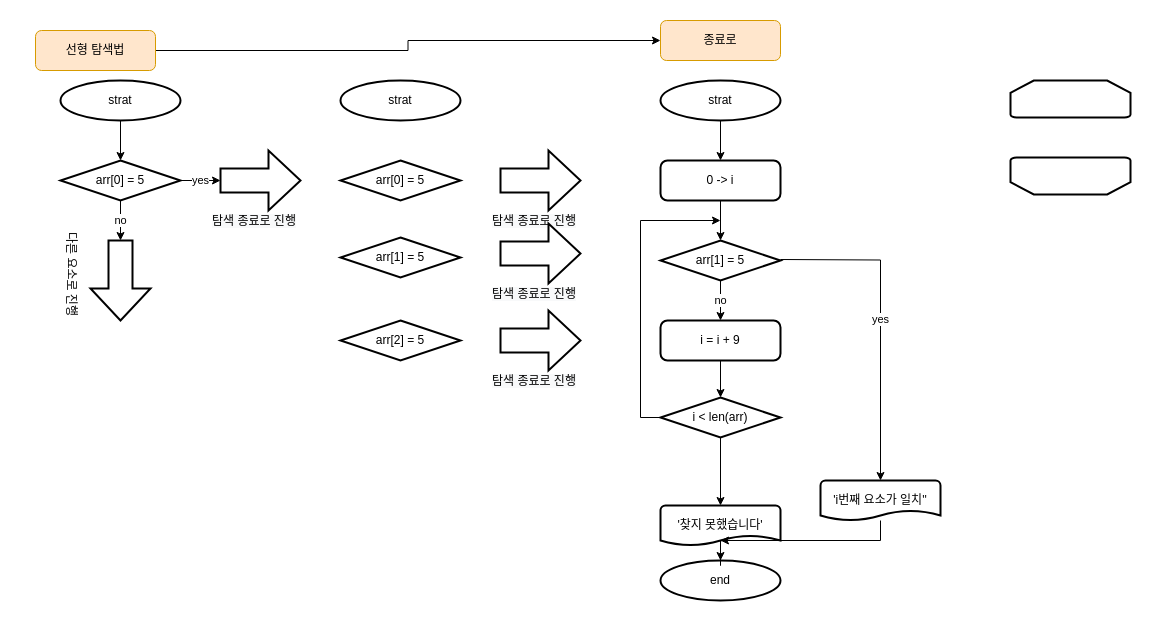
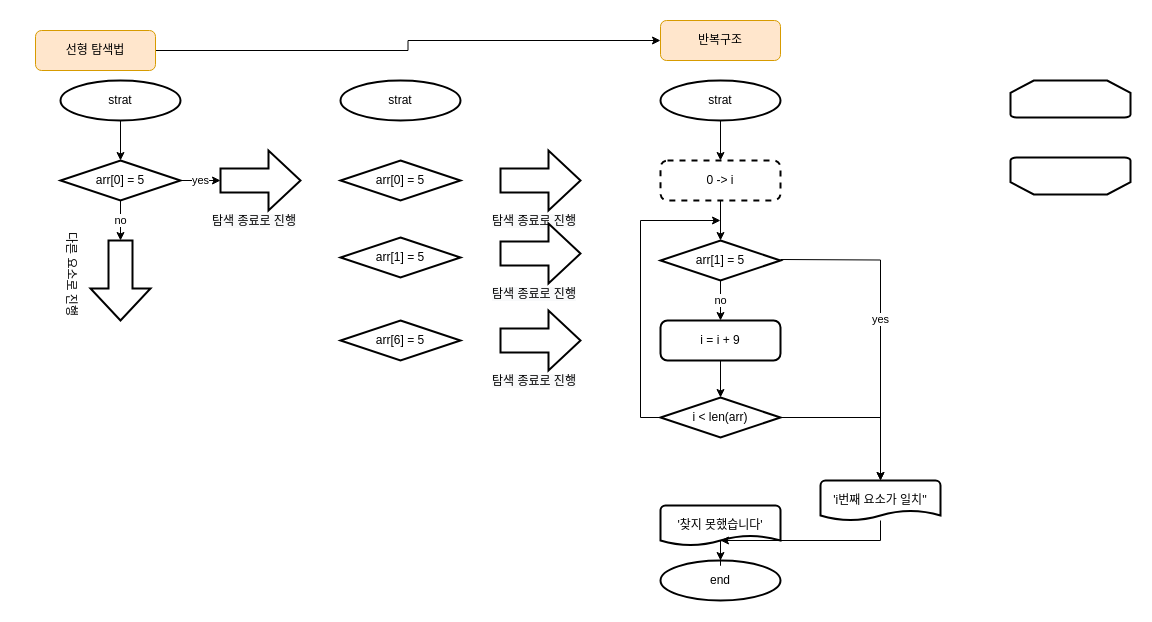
(721, 41) -> (721, 41)
(721, 181) -> (721, 181)
(401, 341) -> (401, 341)
(721, 468) -> (830, 418)
